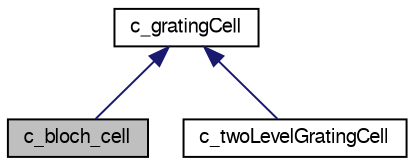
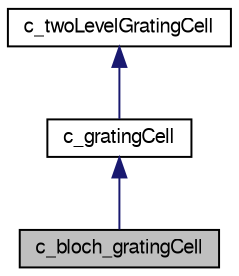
(248, 90) -> (119, 93)
(78, 138) -> (119, 249)
